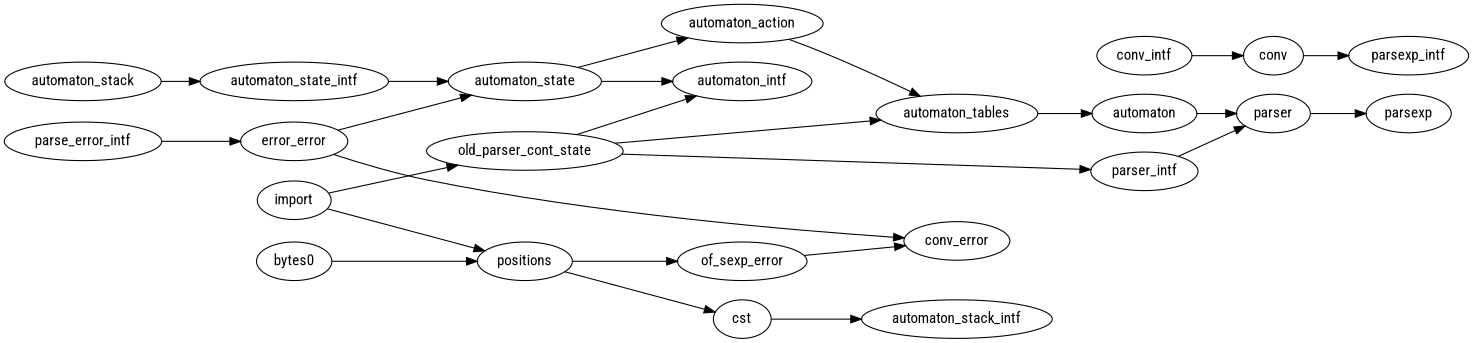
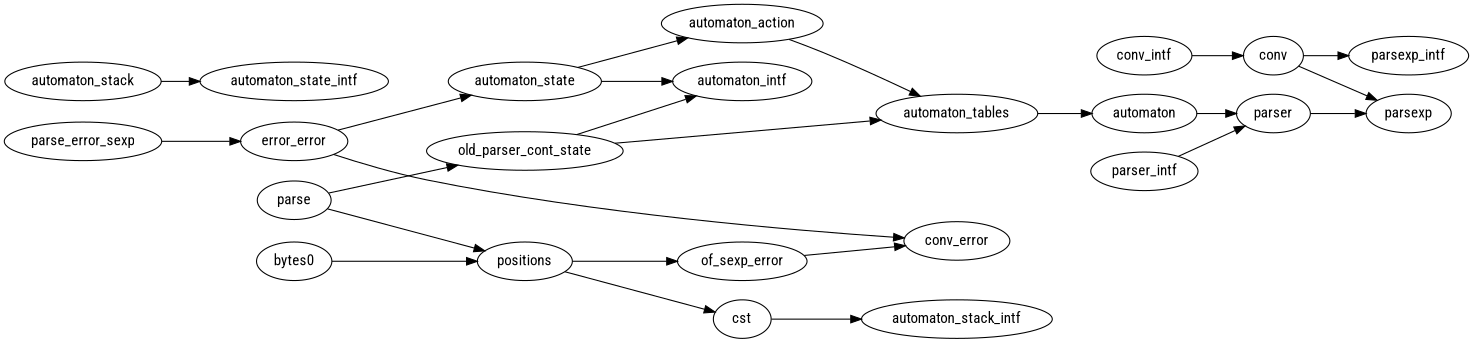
(413, 81) -> none
none -> (1333, 81)
(83, 141) -> (83, 141)
(851, 162) -> none
(294, 200) -> (294, 200)
